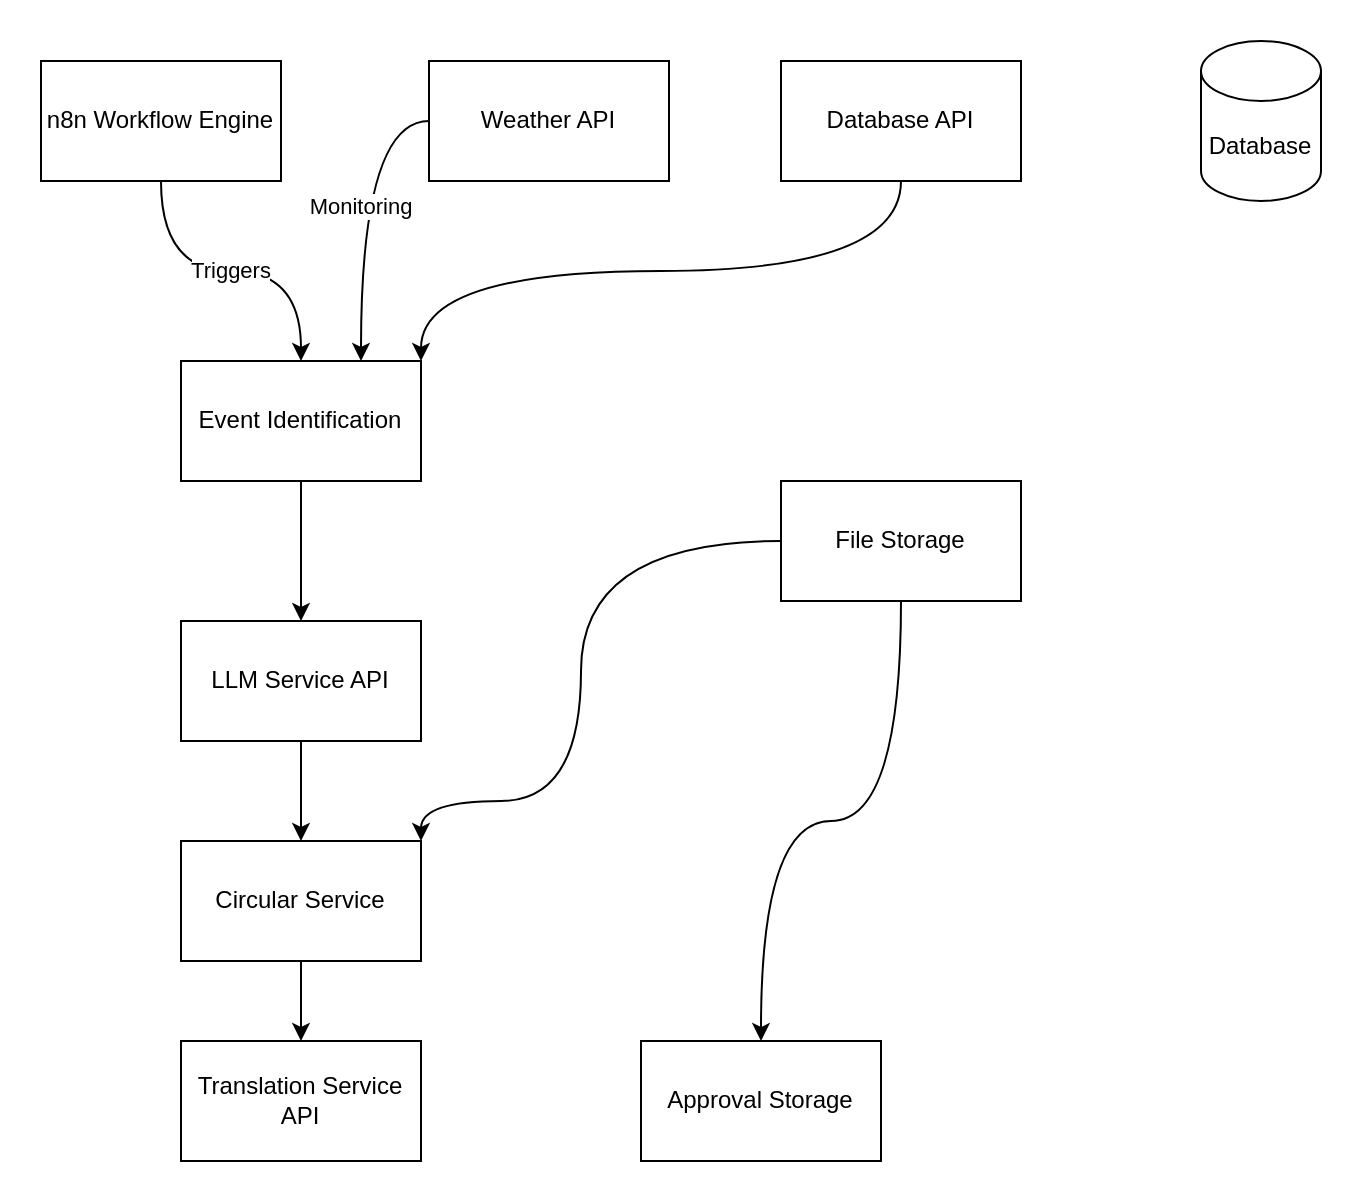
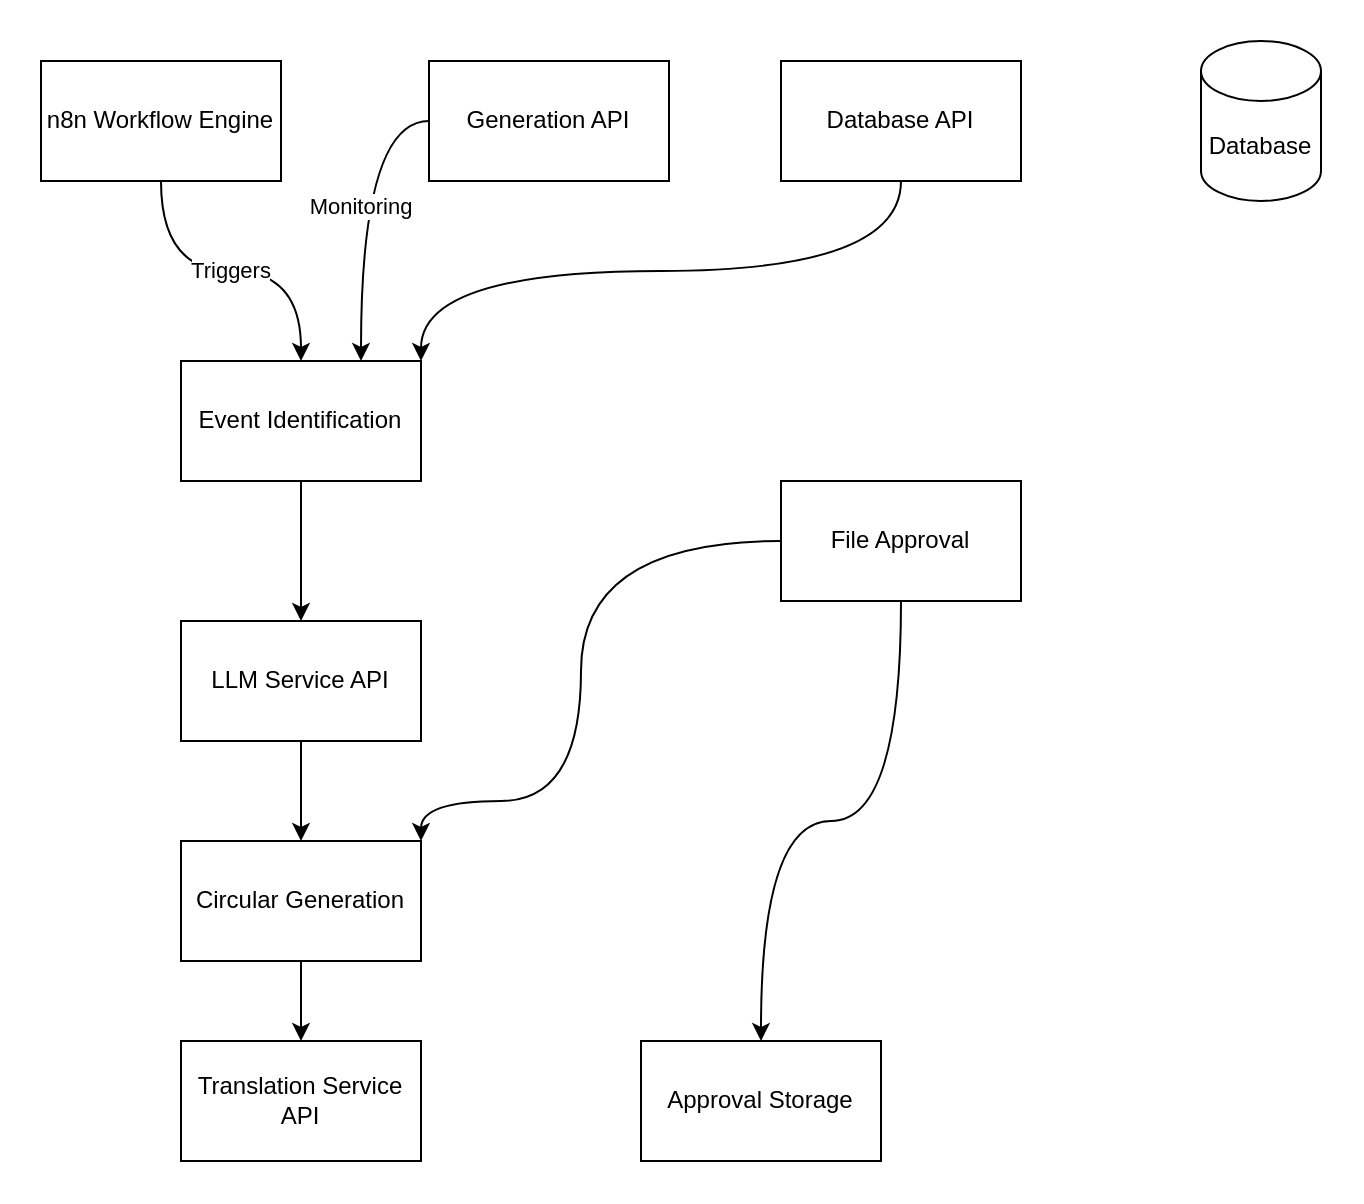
(549, 121) -> (549, 121)
(901, 541) -> (901, 541)
(301, 901) -> (301, 901)
